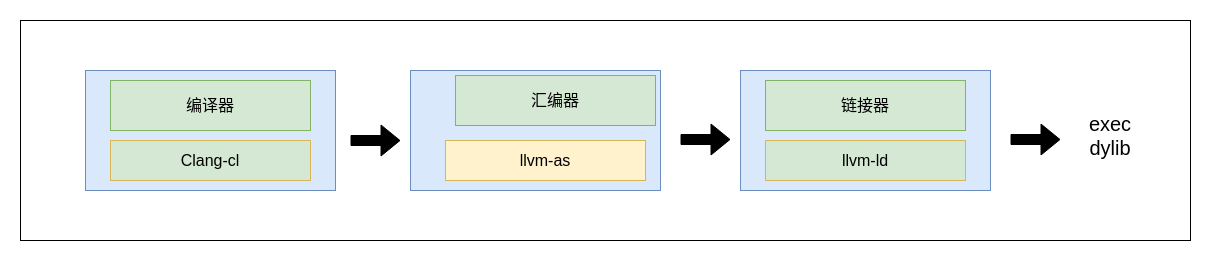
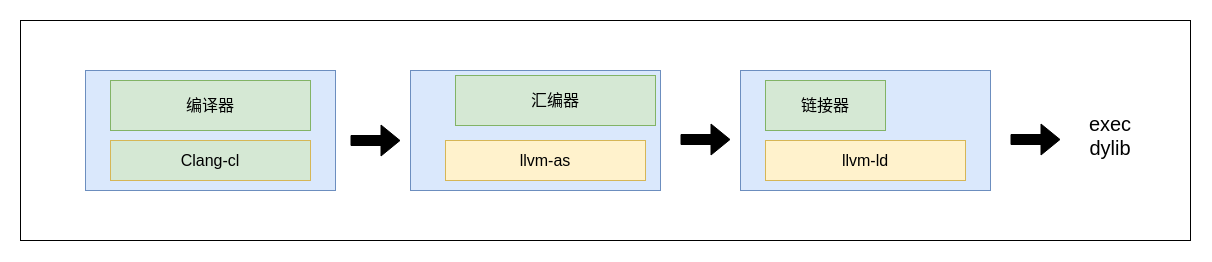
(866, 106) -> (826, 106)
(866, 161) -> (866, 161)
